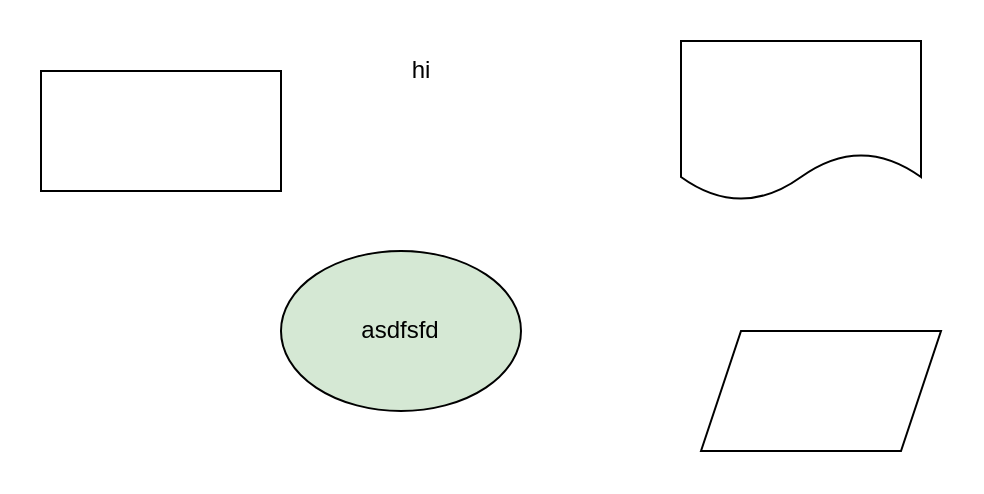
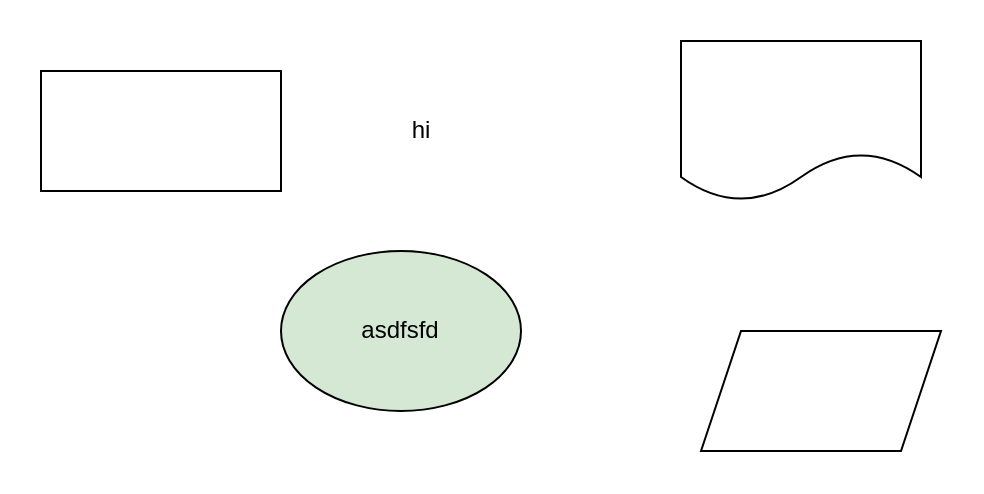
(421, 71) -> (421, 131)
